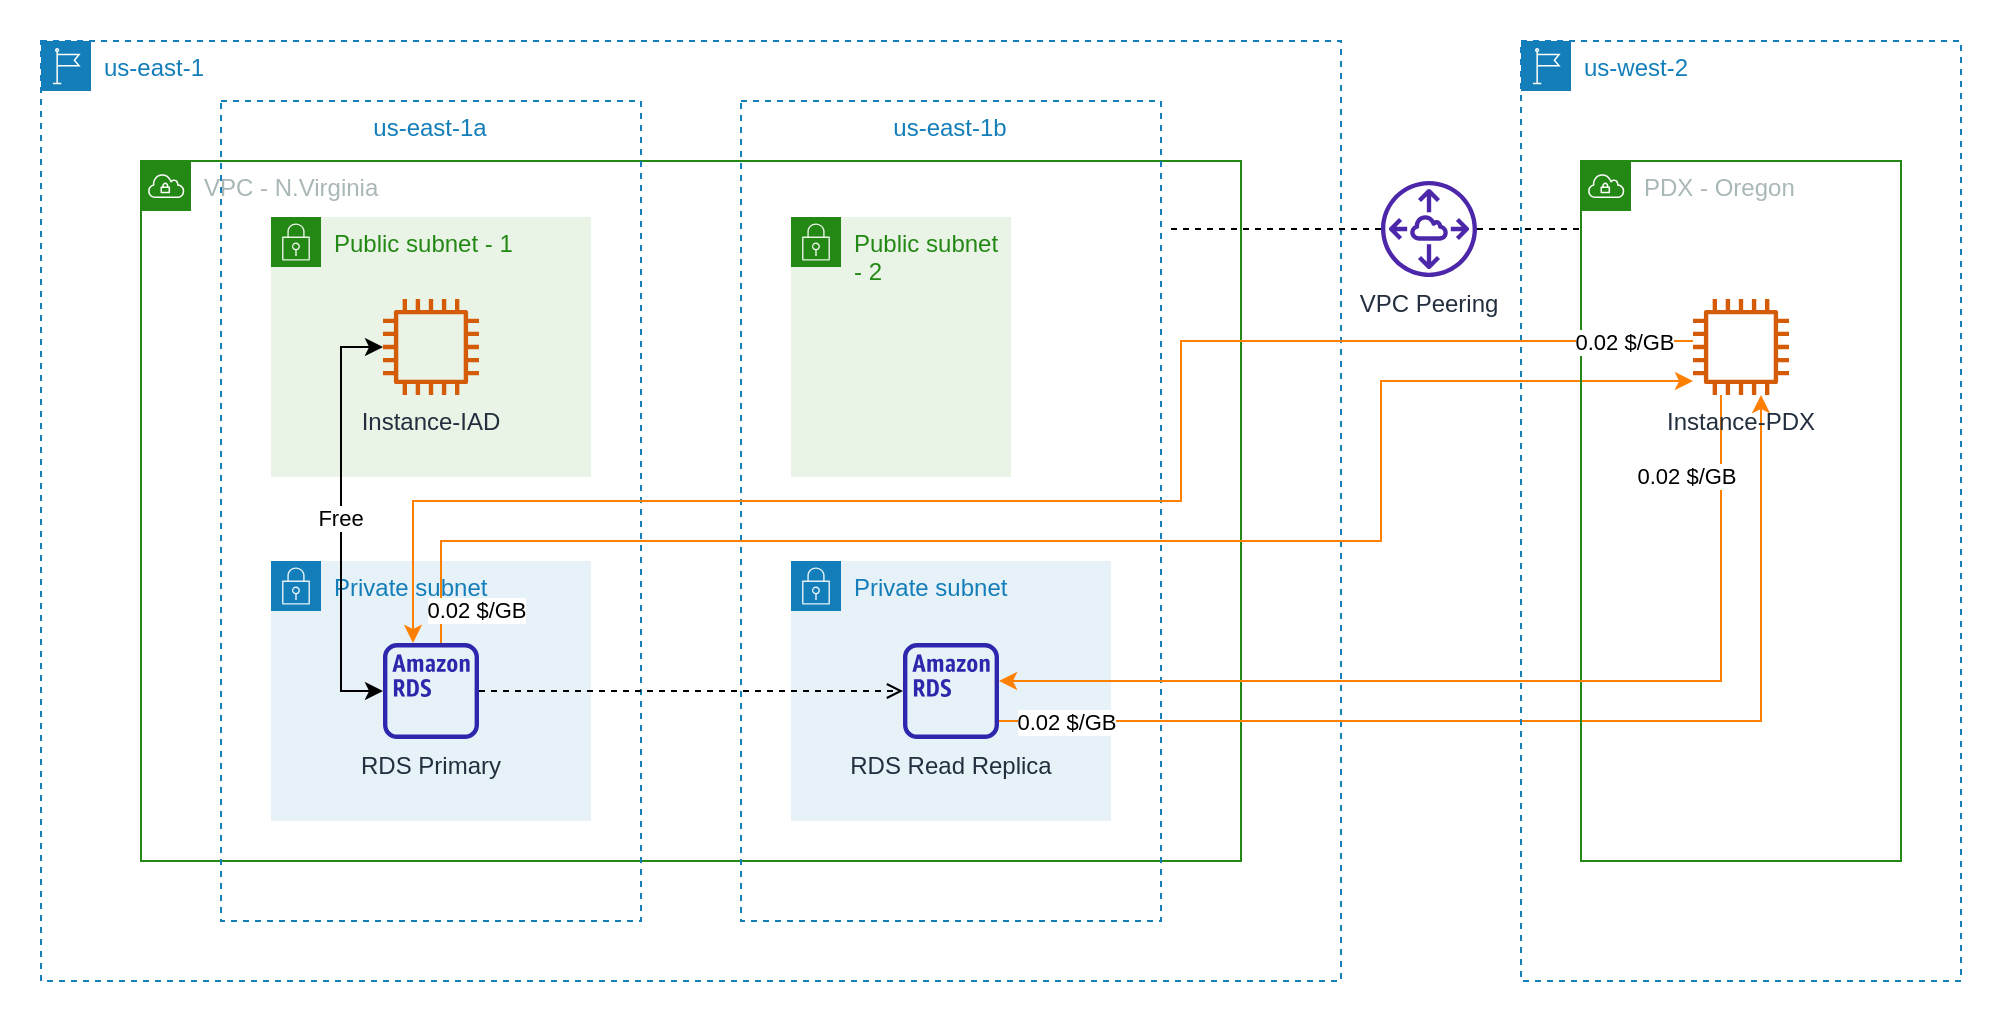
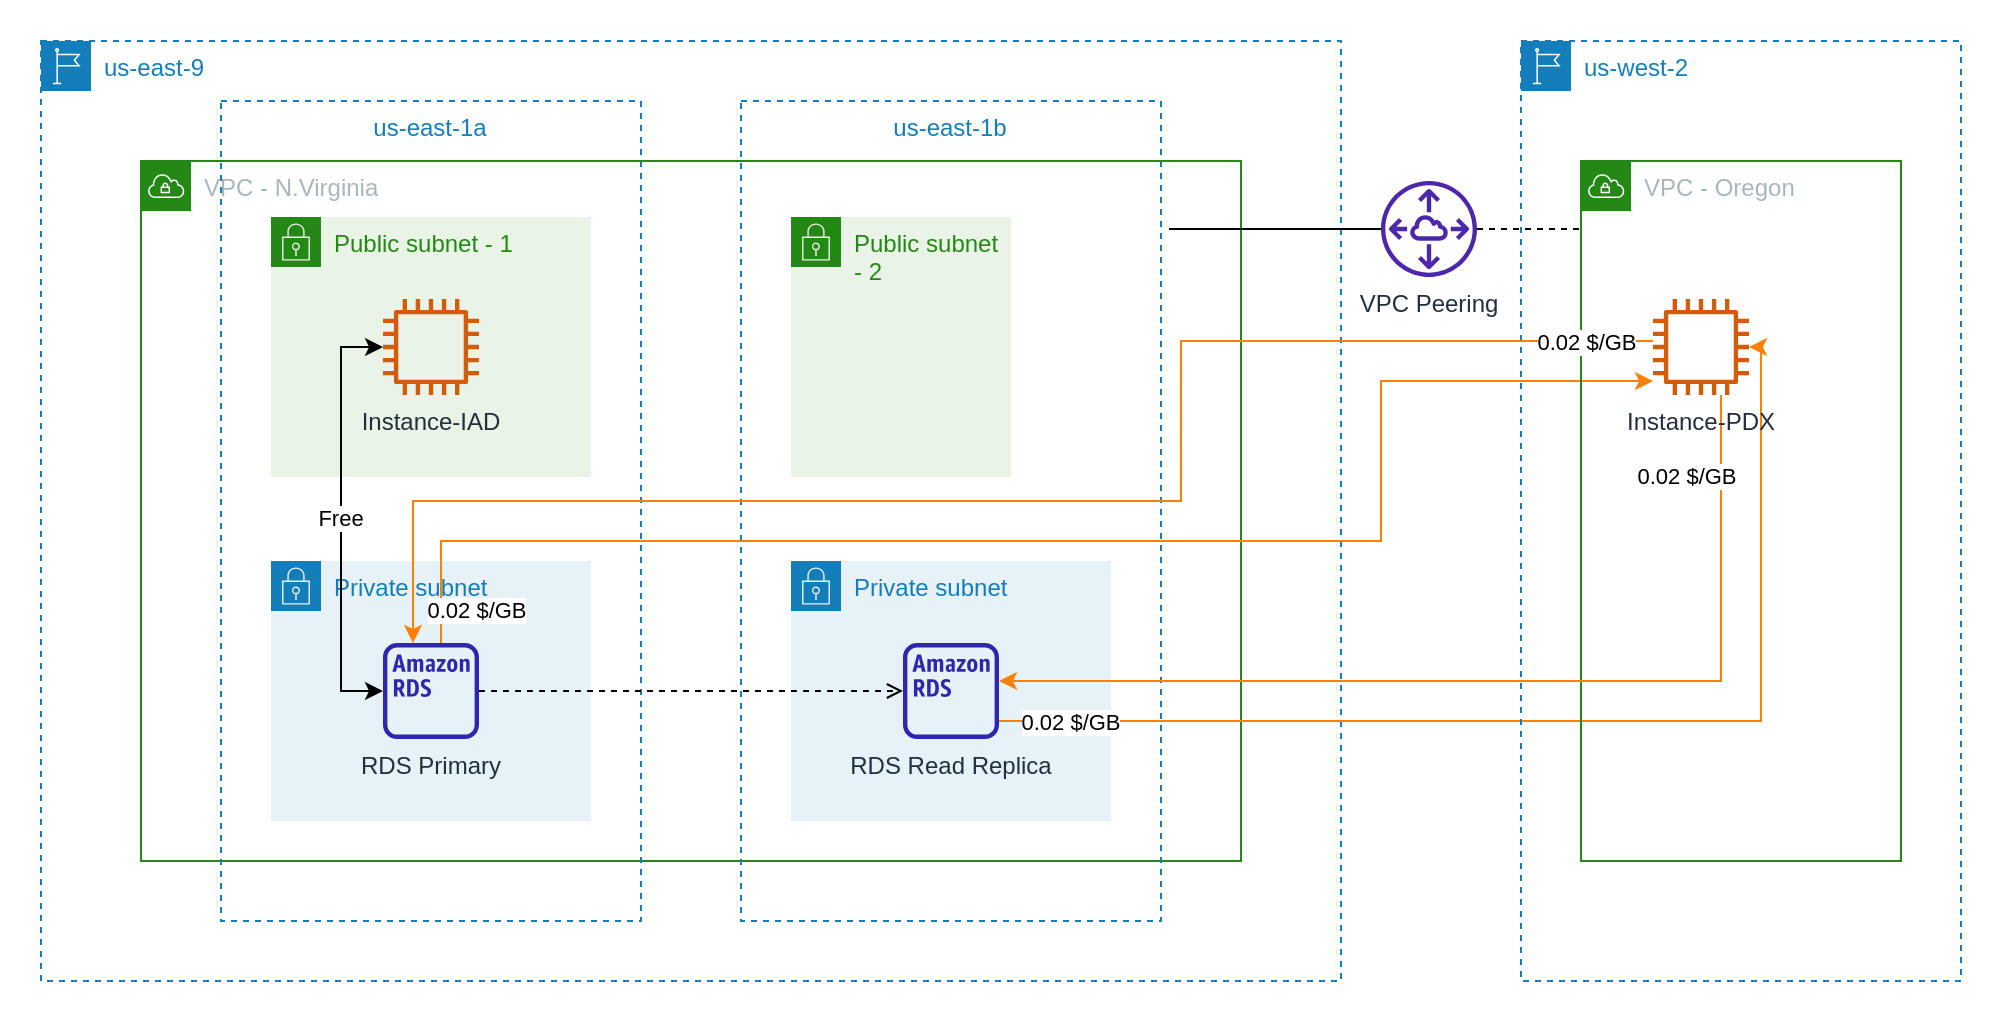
(165, 69) -> (165, 69)
(1719, 189) -> (1719, 189)
(1312, 229) -> (1312, 229)
(1741, 347) -> (1701, 347)
